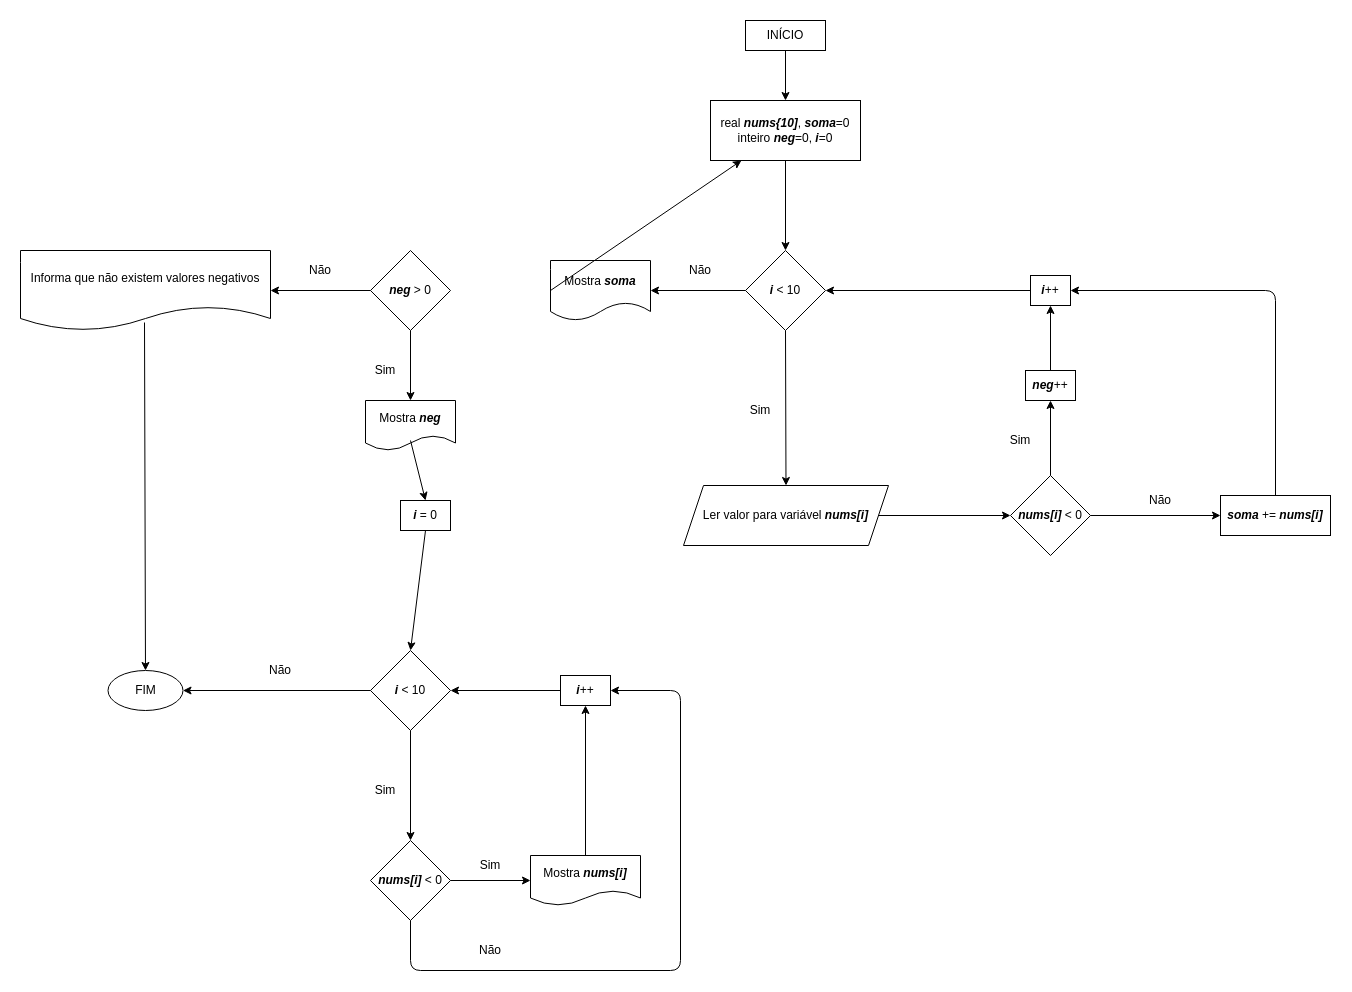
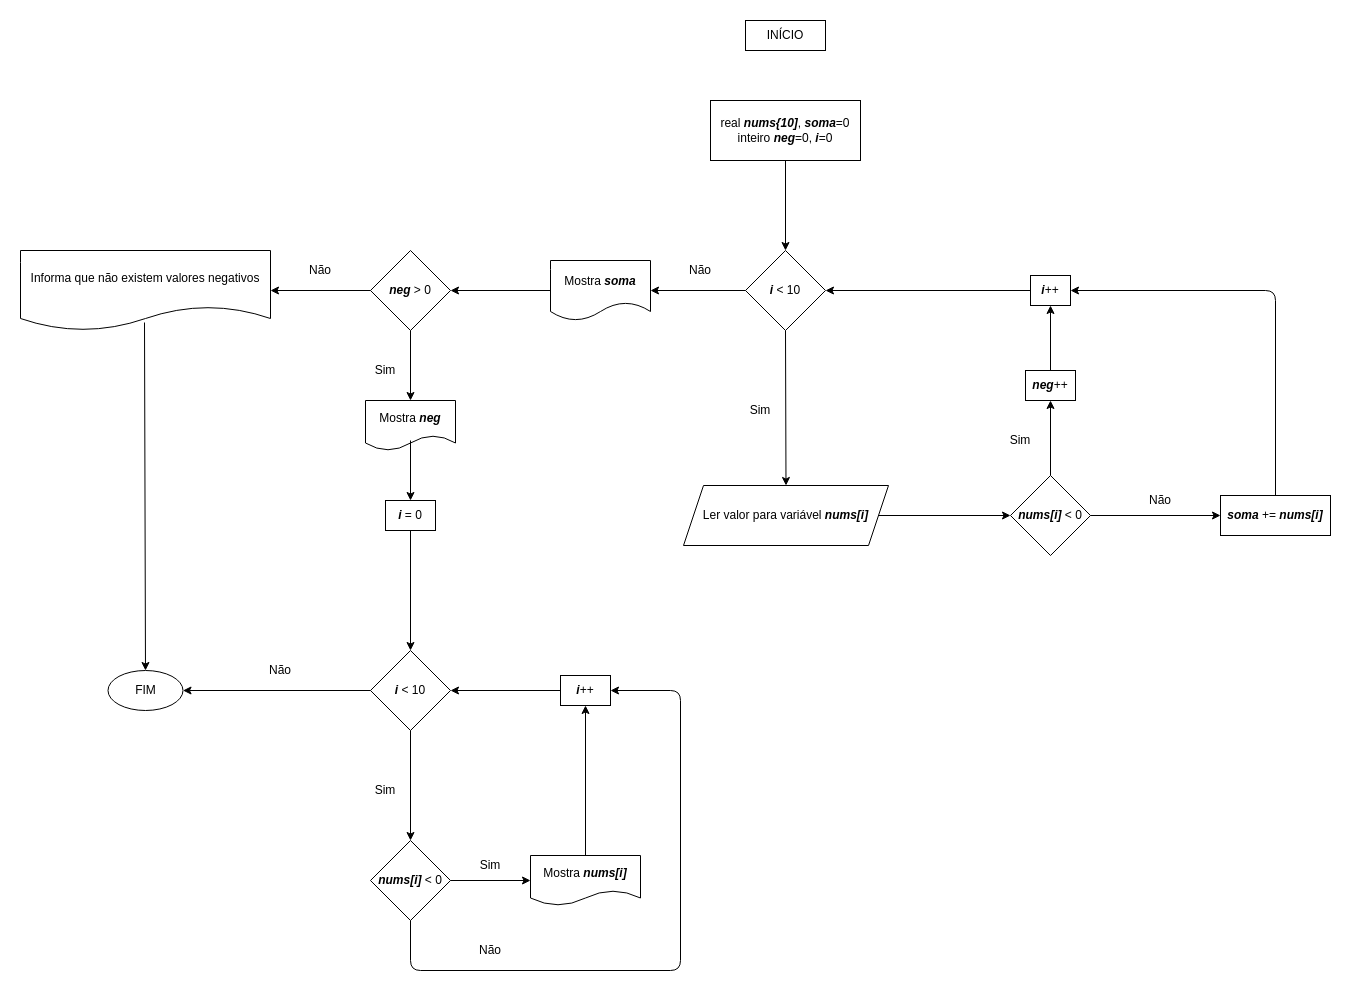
(786, 72) -> none
(643, 227) -> (504, 291)
(426, 516) -> (411, 516)
